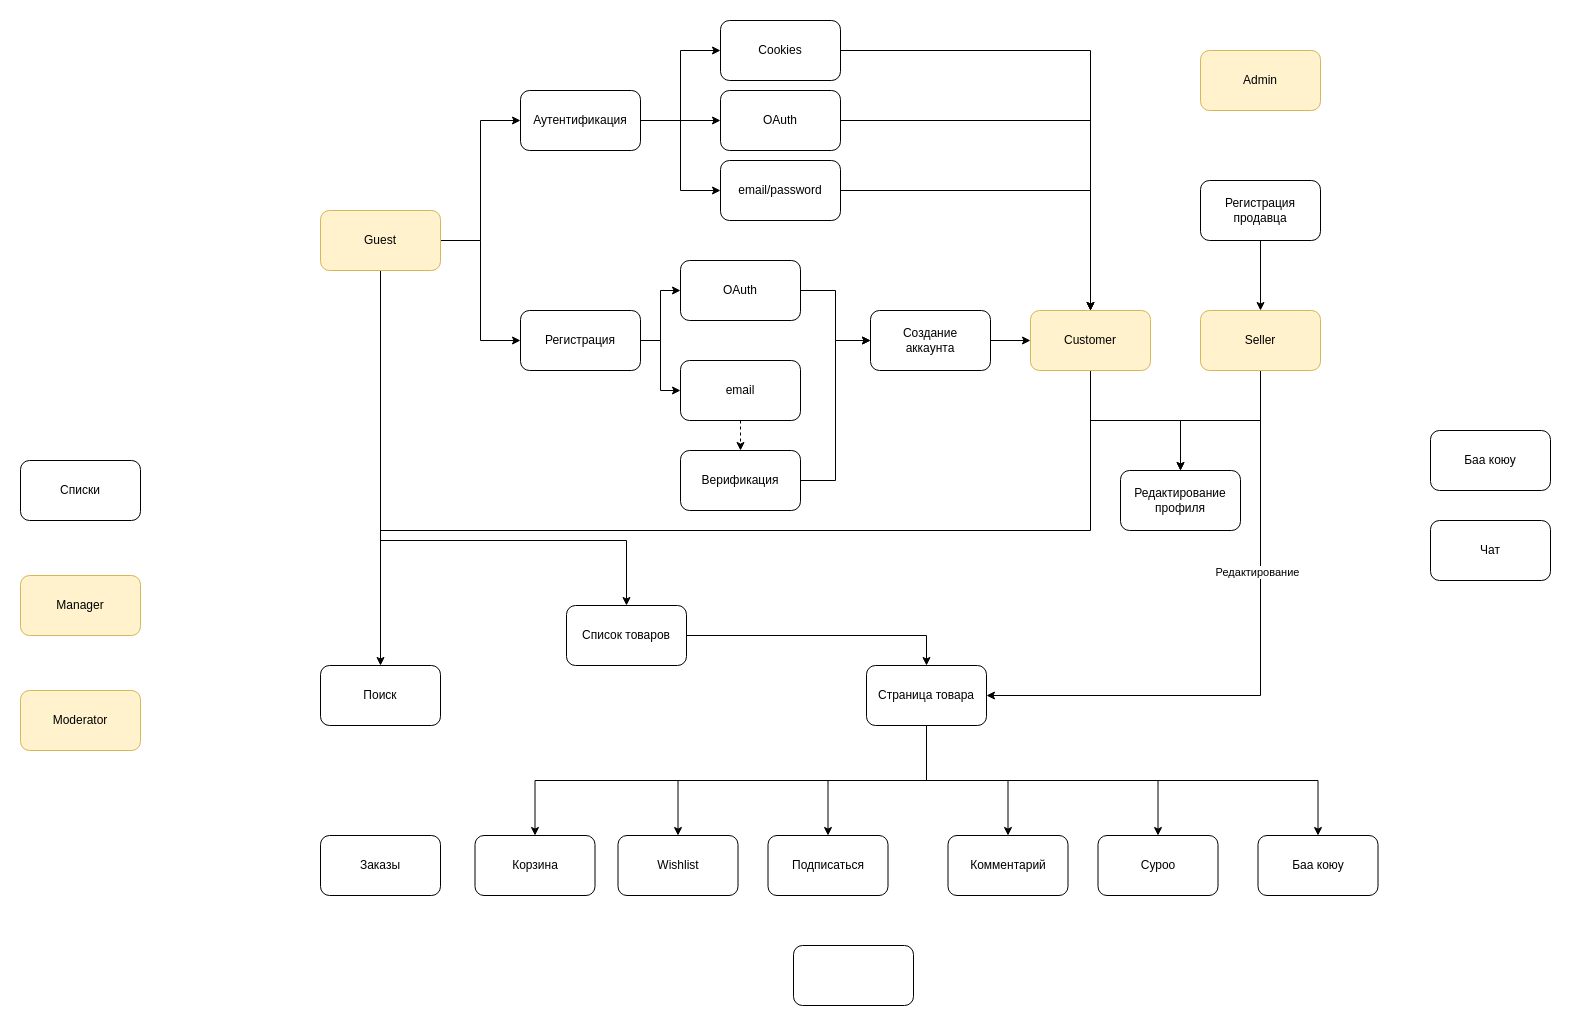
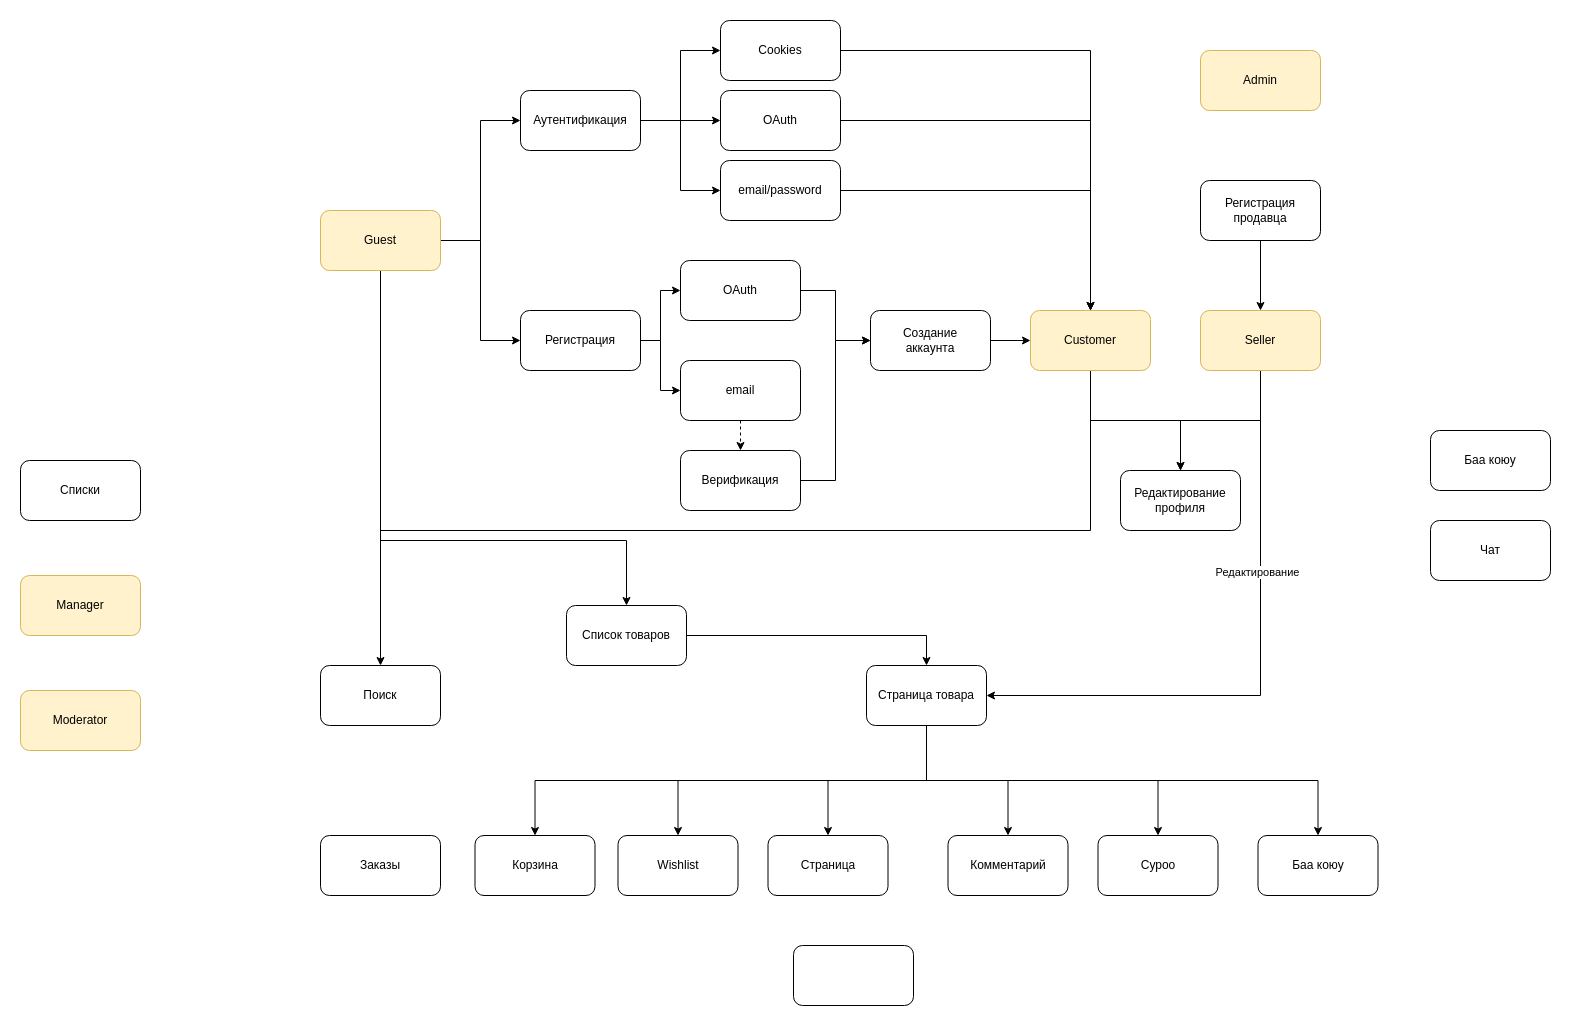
(829, 866) -> (829, 866)
